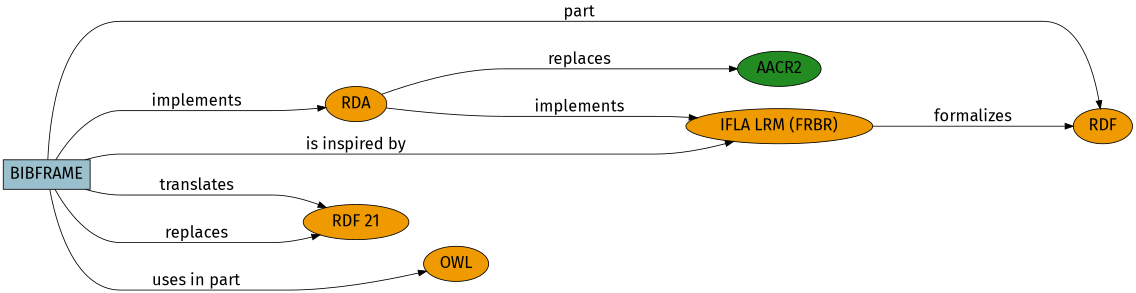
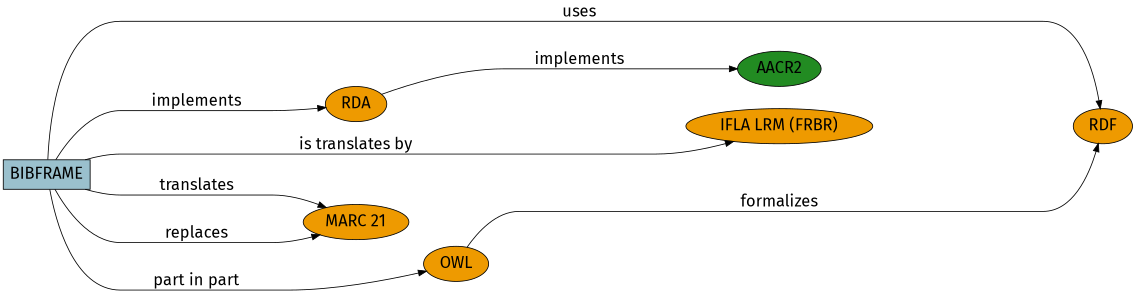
(580, 12) -> (580, 12)
(580, 60) -> (580, 60)
(537, 116) -> none
(969, 126) -> (791, 211)
(356, 145) -> (356, 145)
(356, 222) -> (356, 222)
(197, 281) -> (197, 281)
